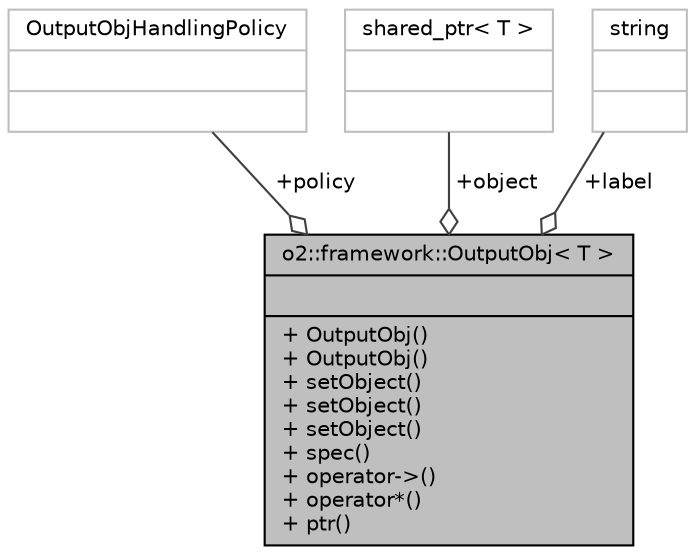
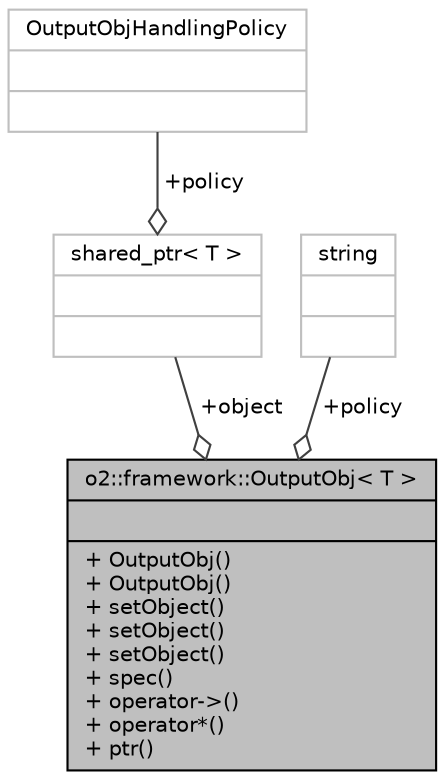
(251, 174) -> (158, 170)
(616, 183) -> (360, 408)
